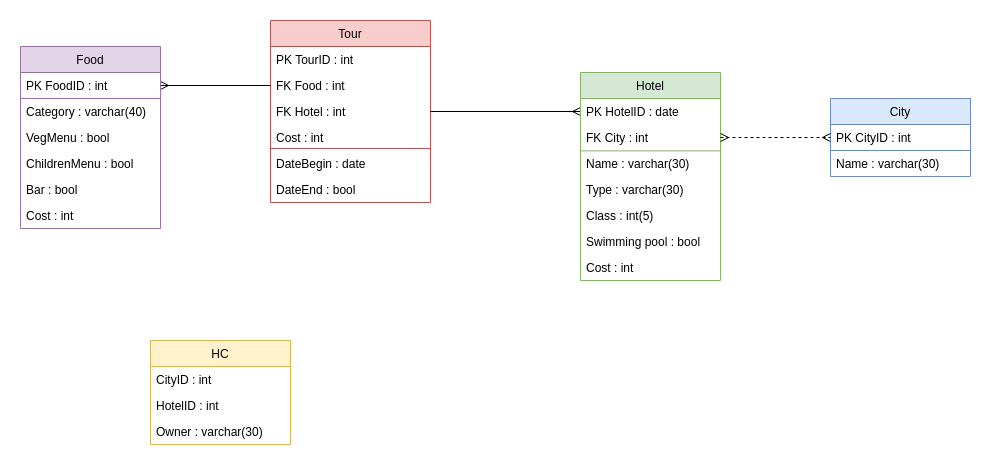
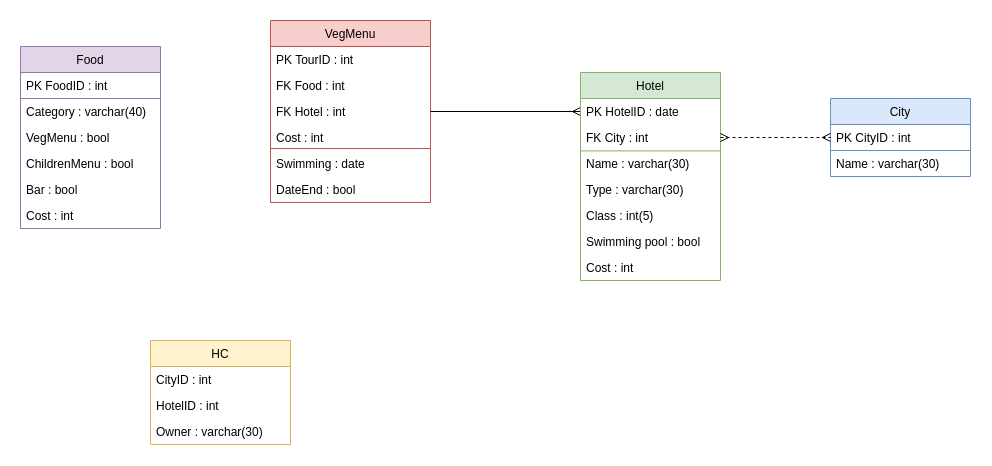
(350, 34) -> (350, 34)
(216, 86) -> none
(324, 164) -> (319, 164)
